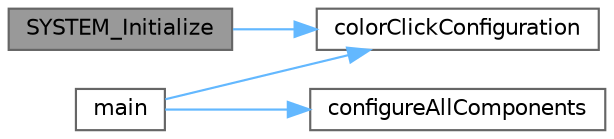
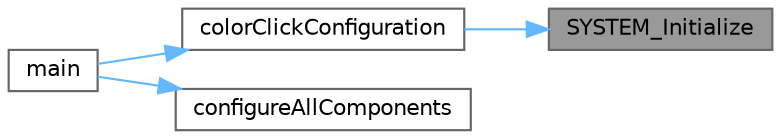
(263, 29) -> (495, 29)
